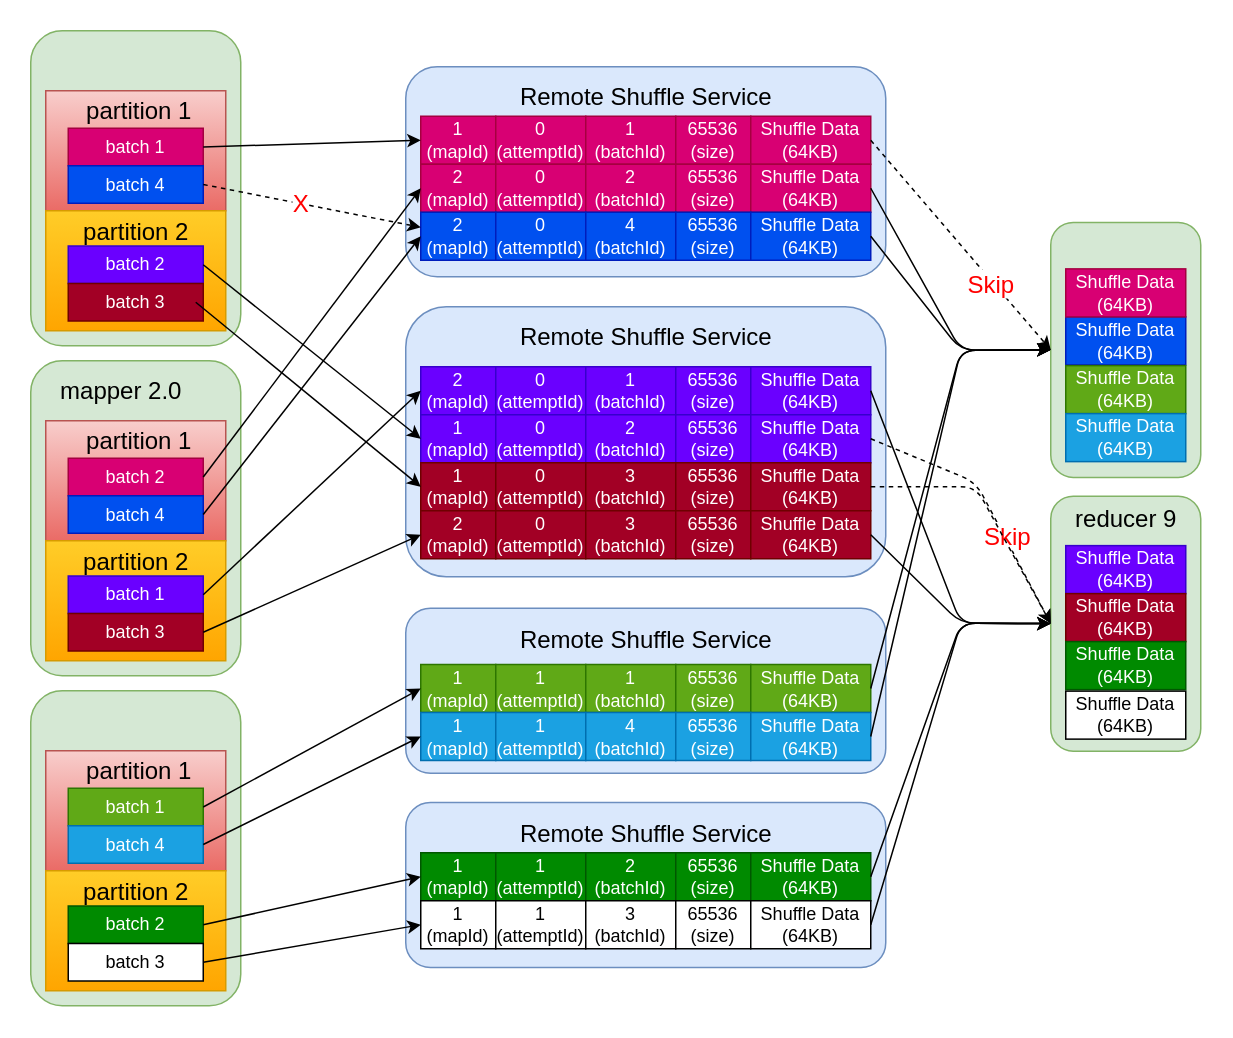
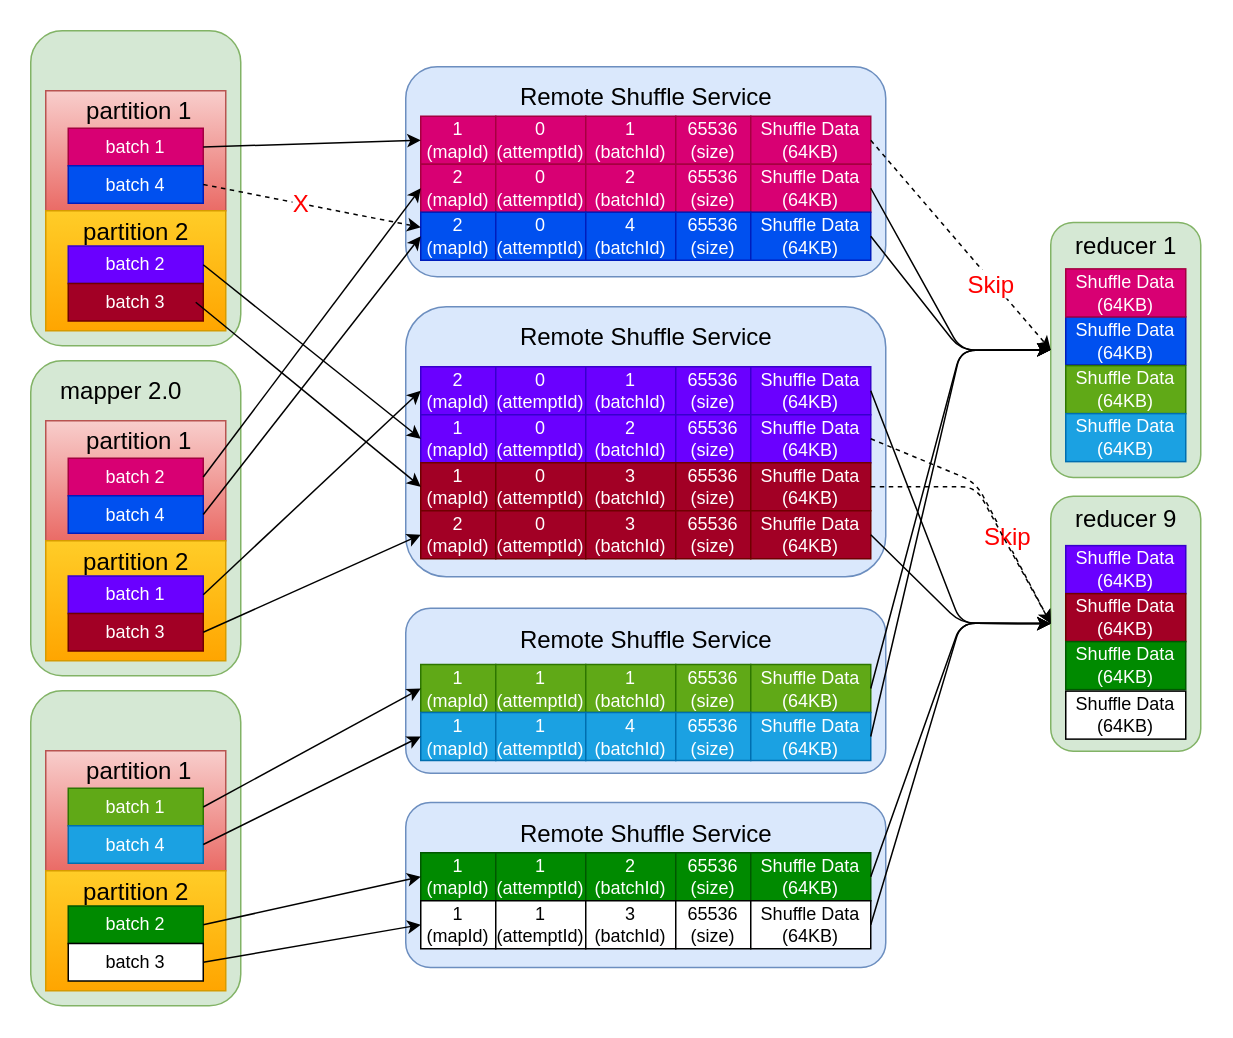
none -> (1126, 245)
